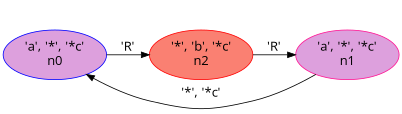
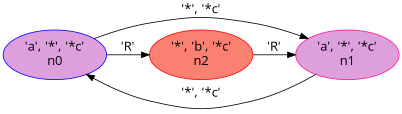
none -> (197, 18)
